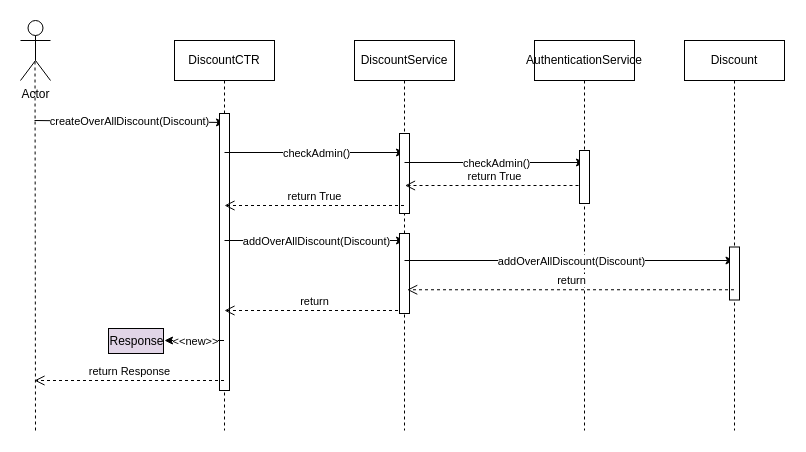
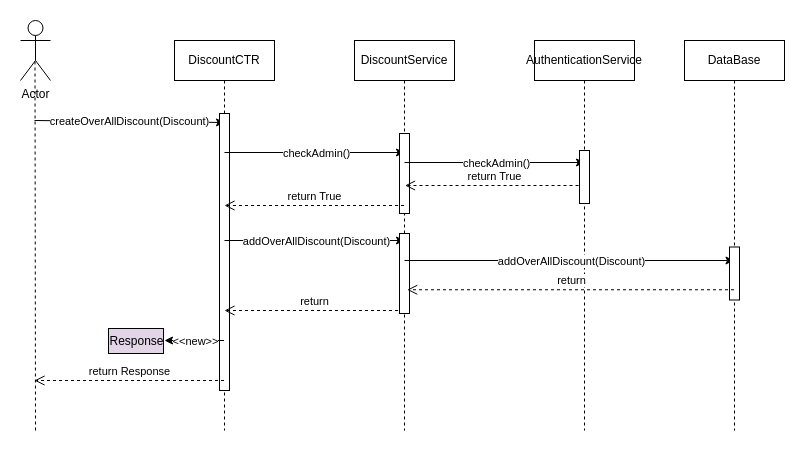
(735, 61) -> (735, 61)
